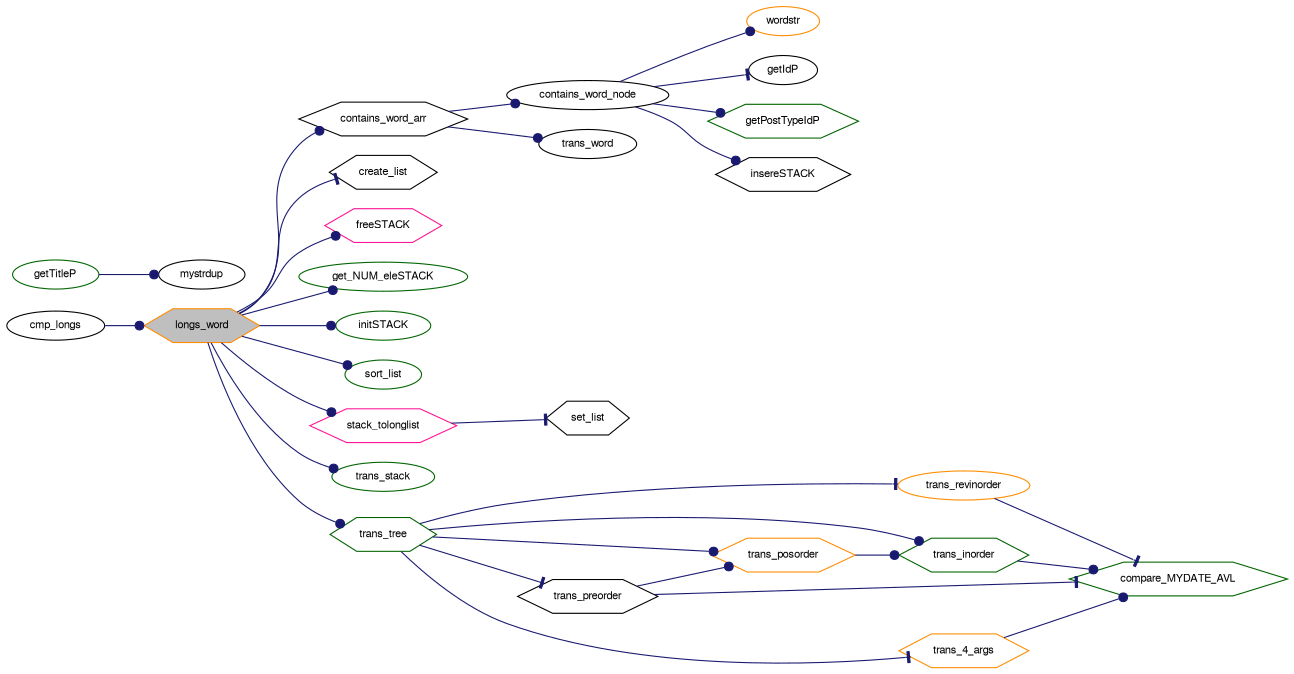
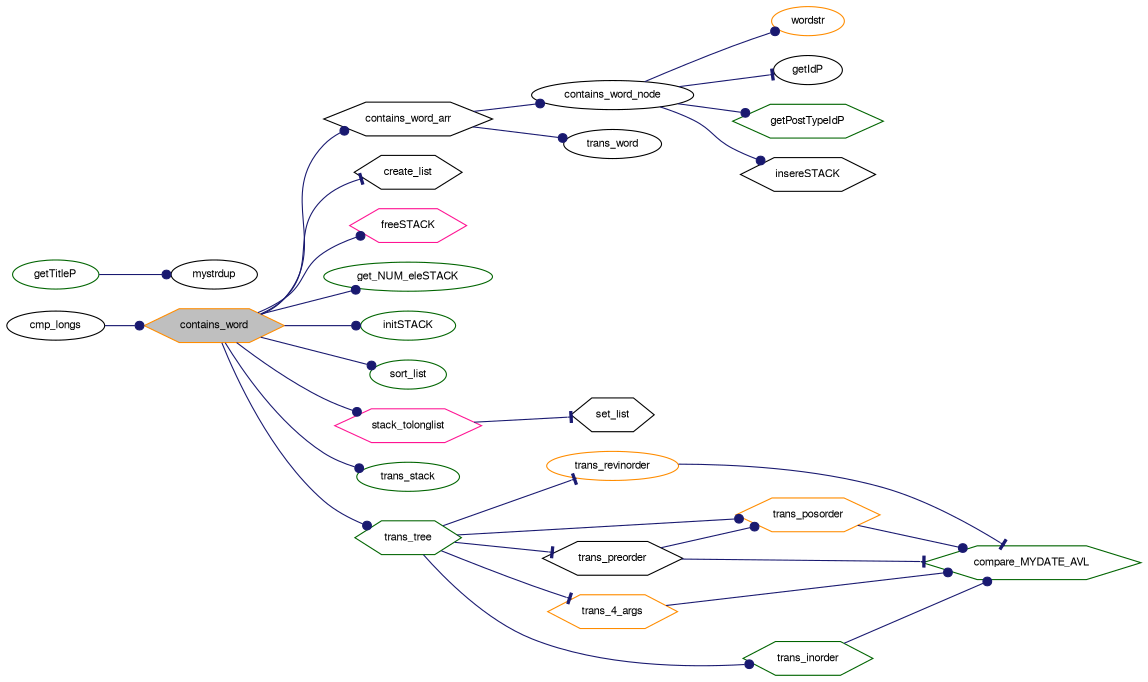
(202, 326) -> (214, 326)
(873, 555) -> (908, 536)
